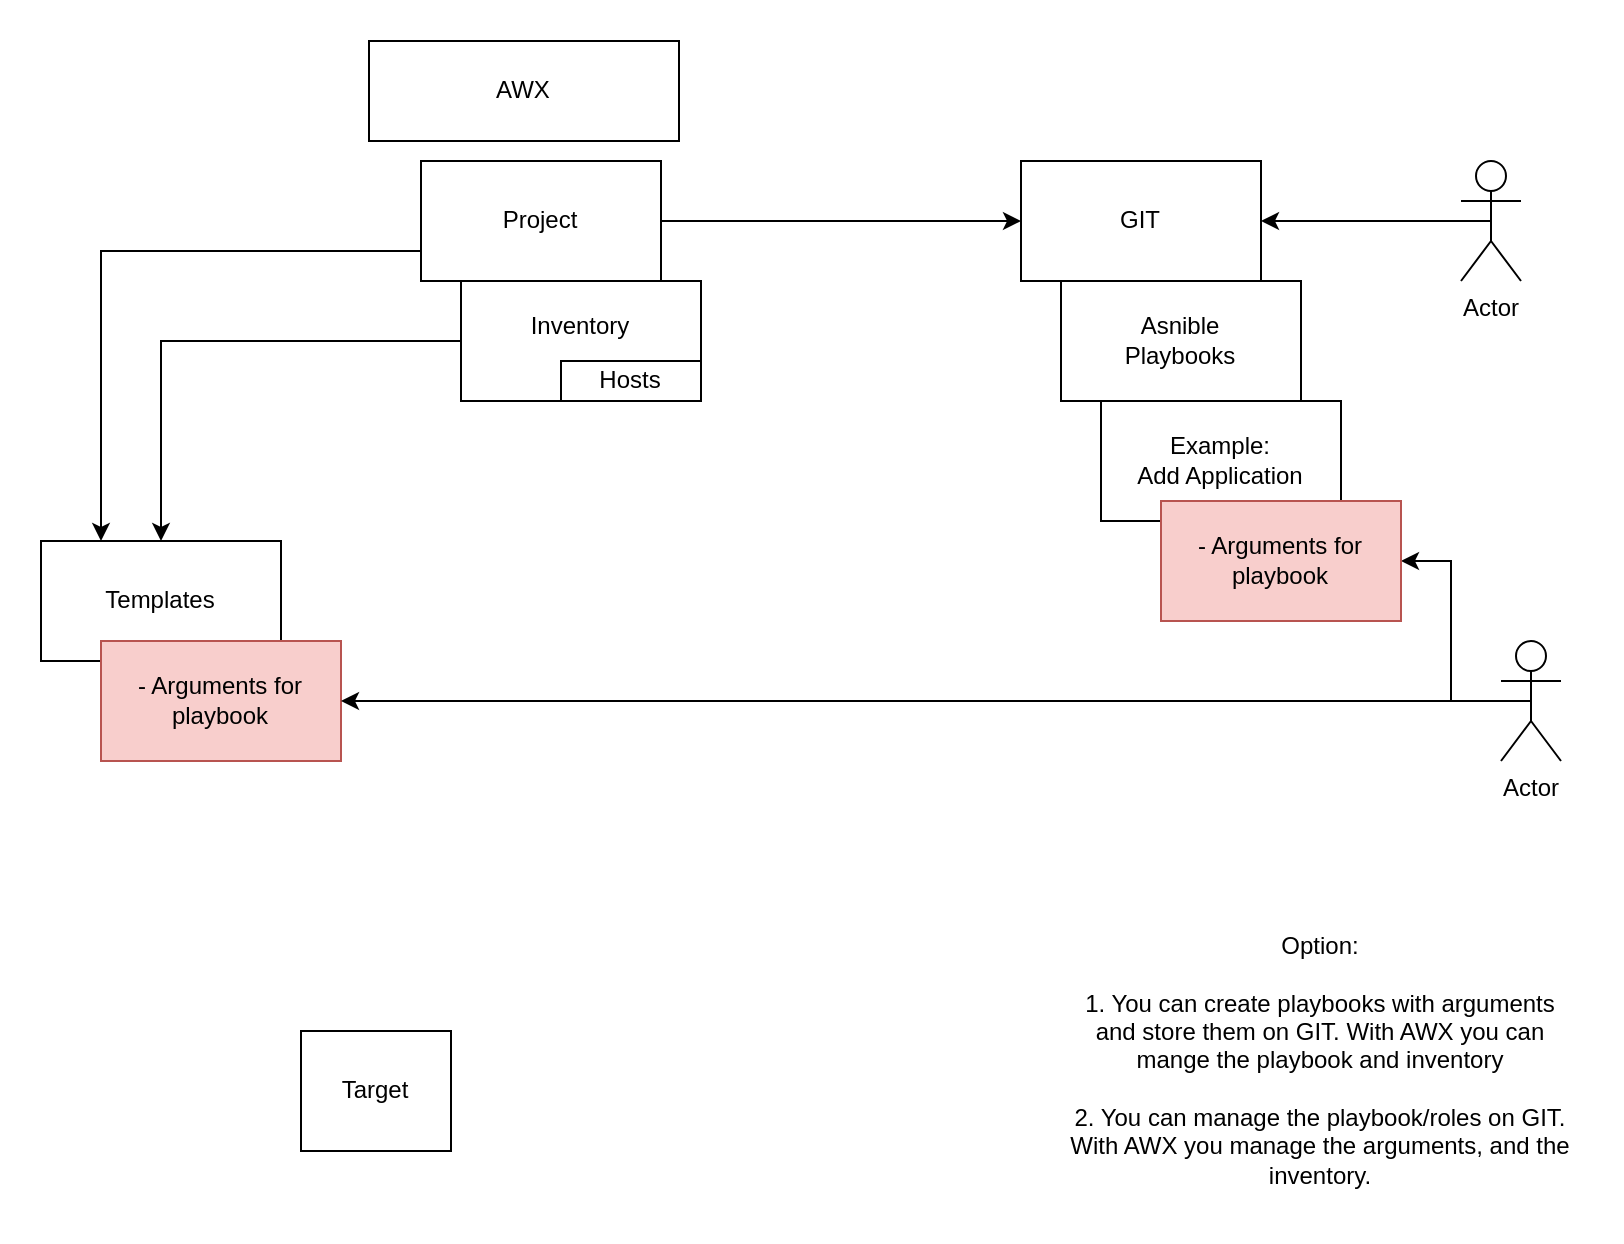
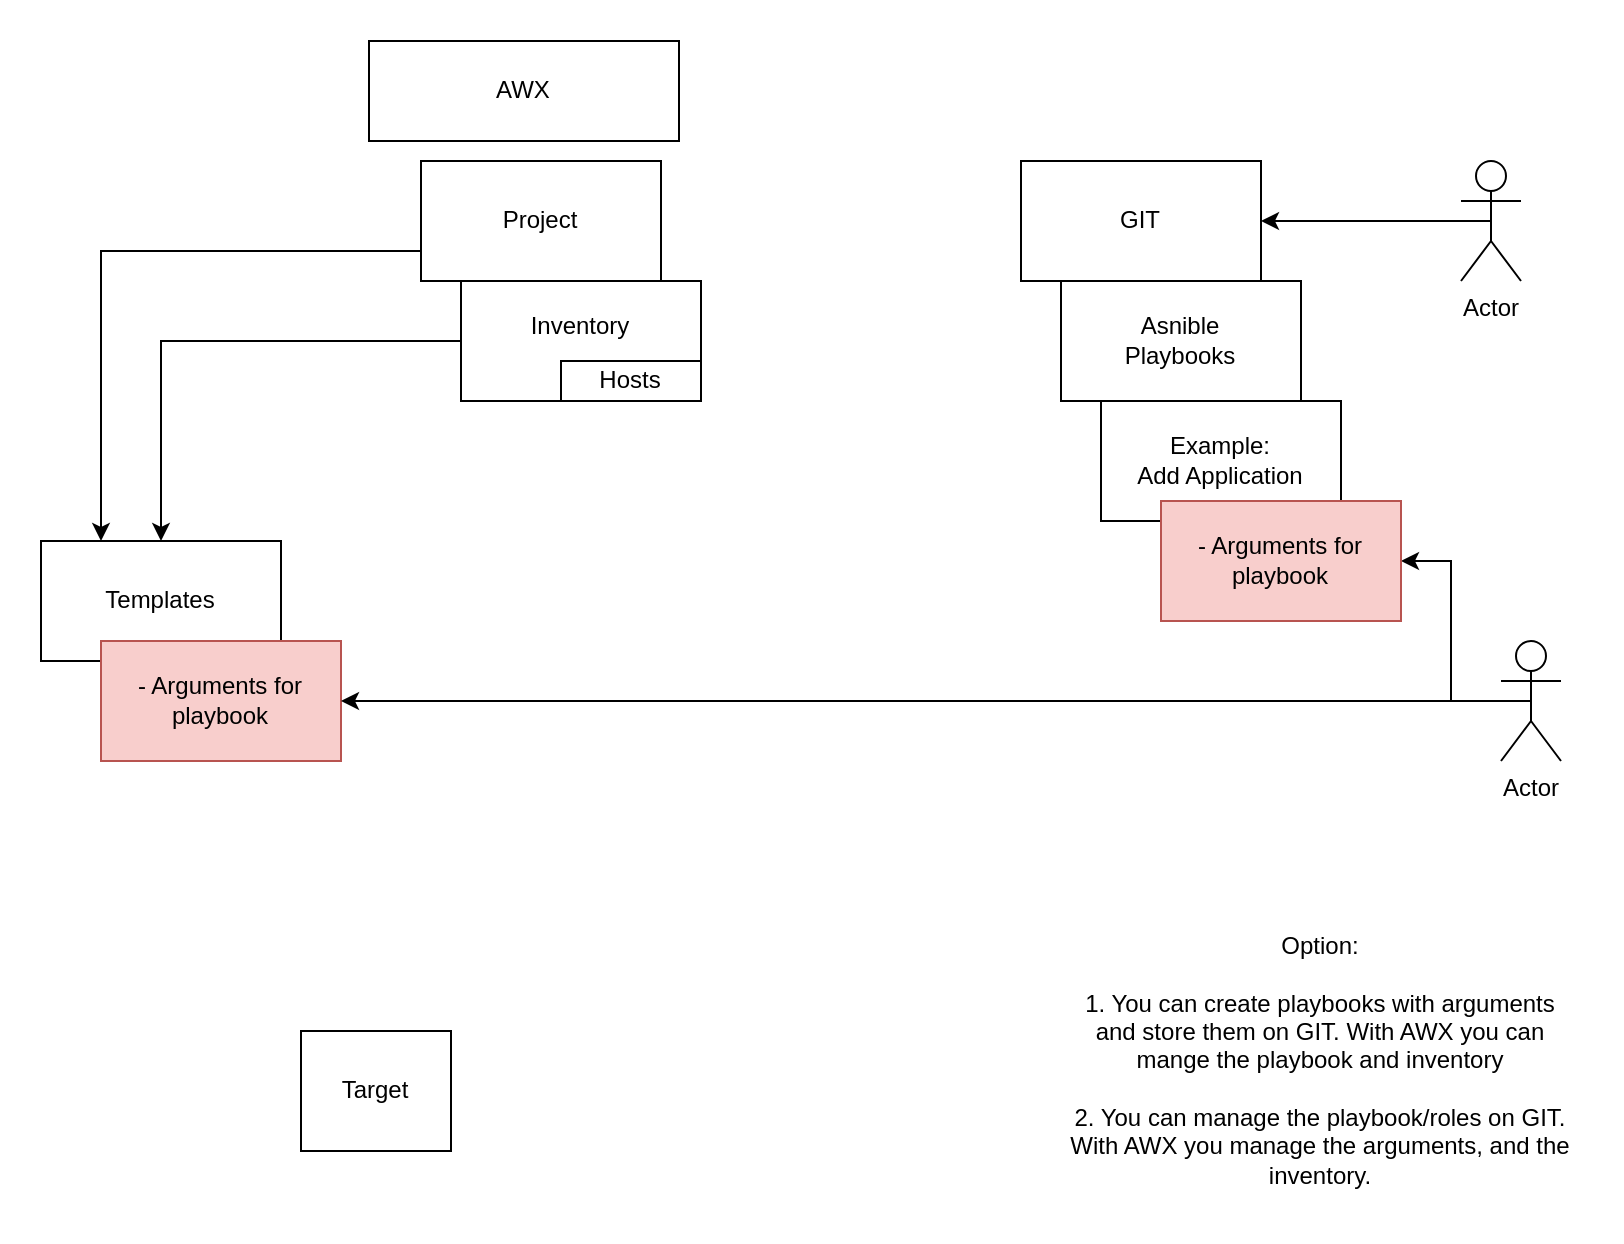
(834, 221) -> none
